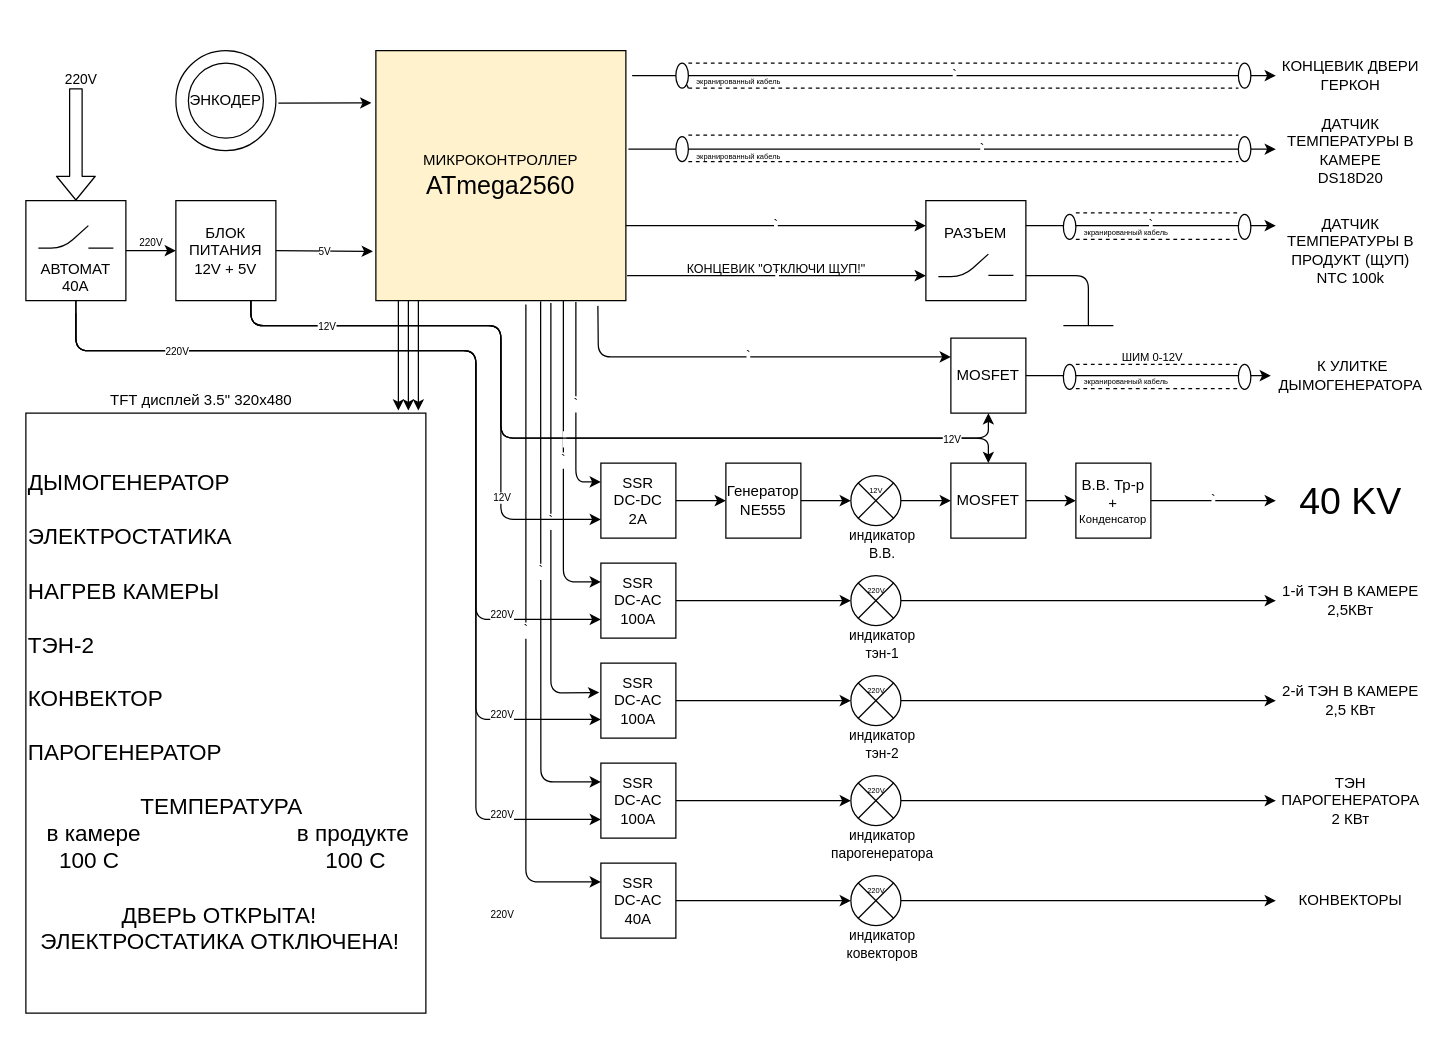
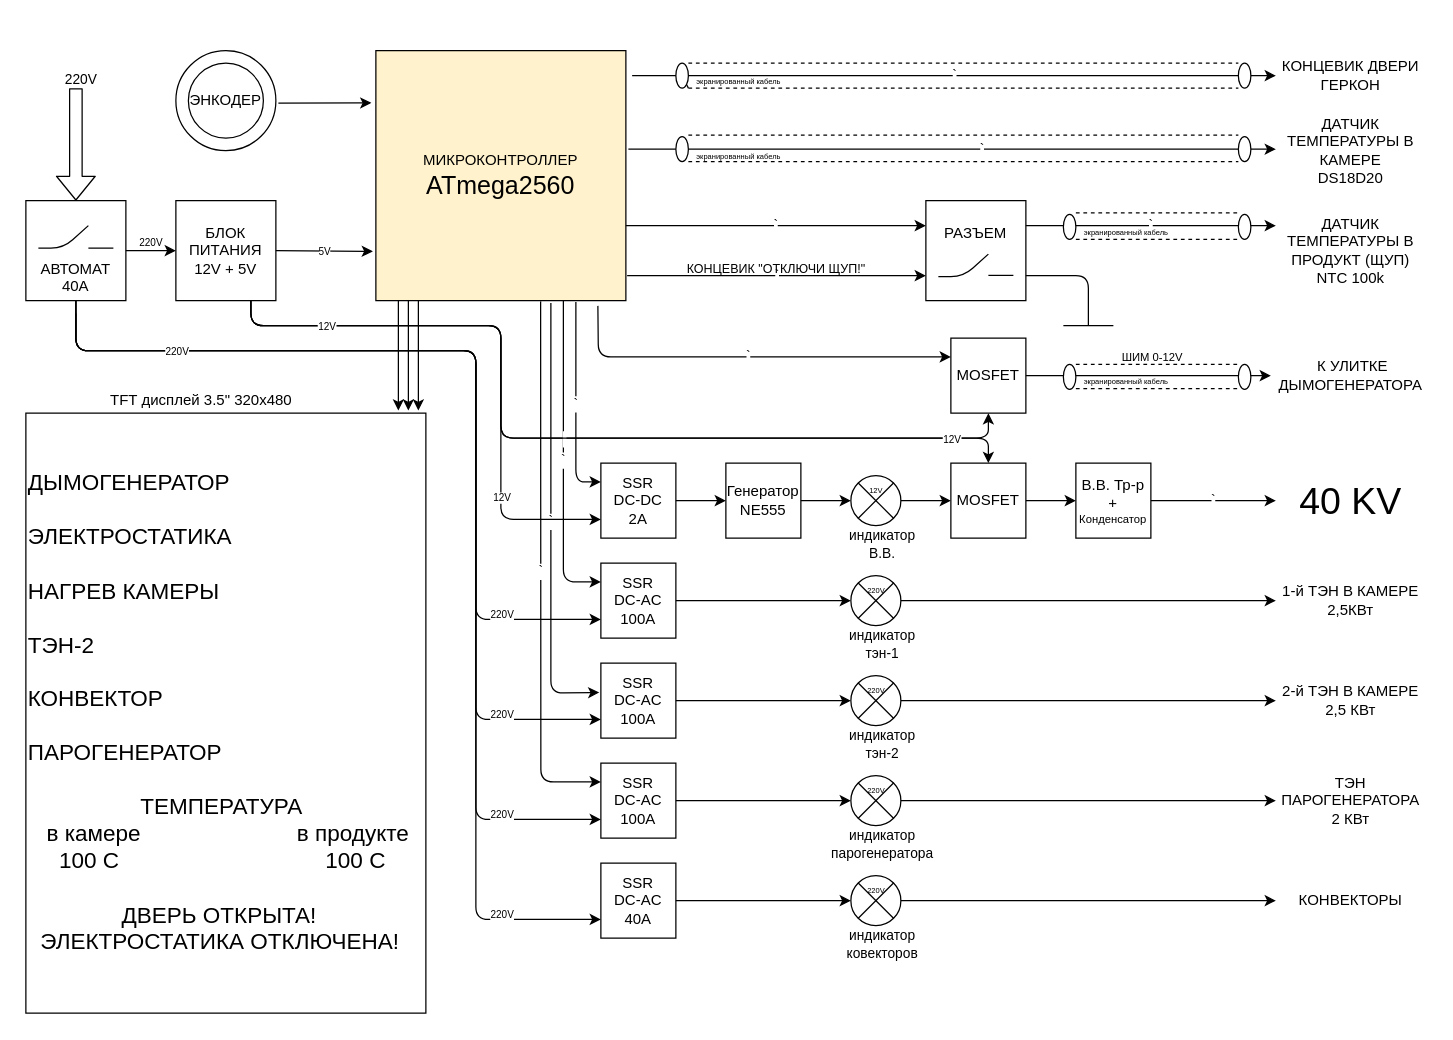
(526, 465) -> none
none -> (476, 870)
